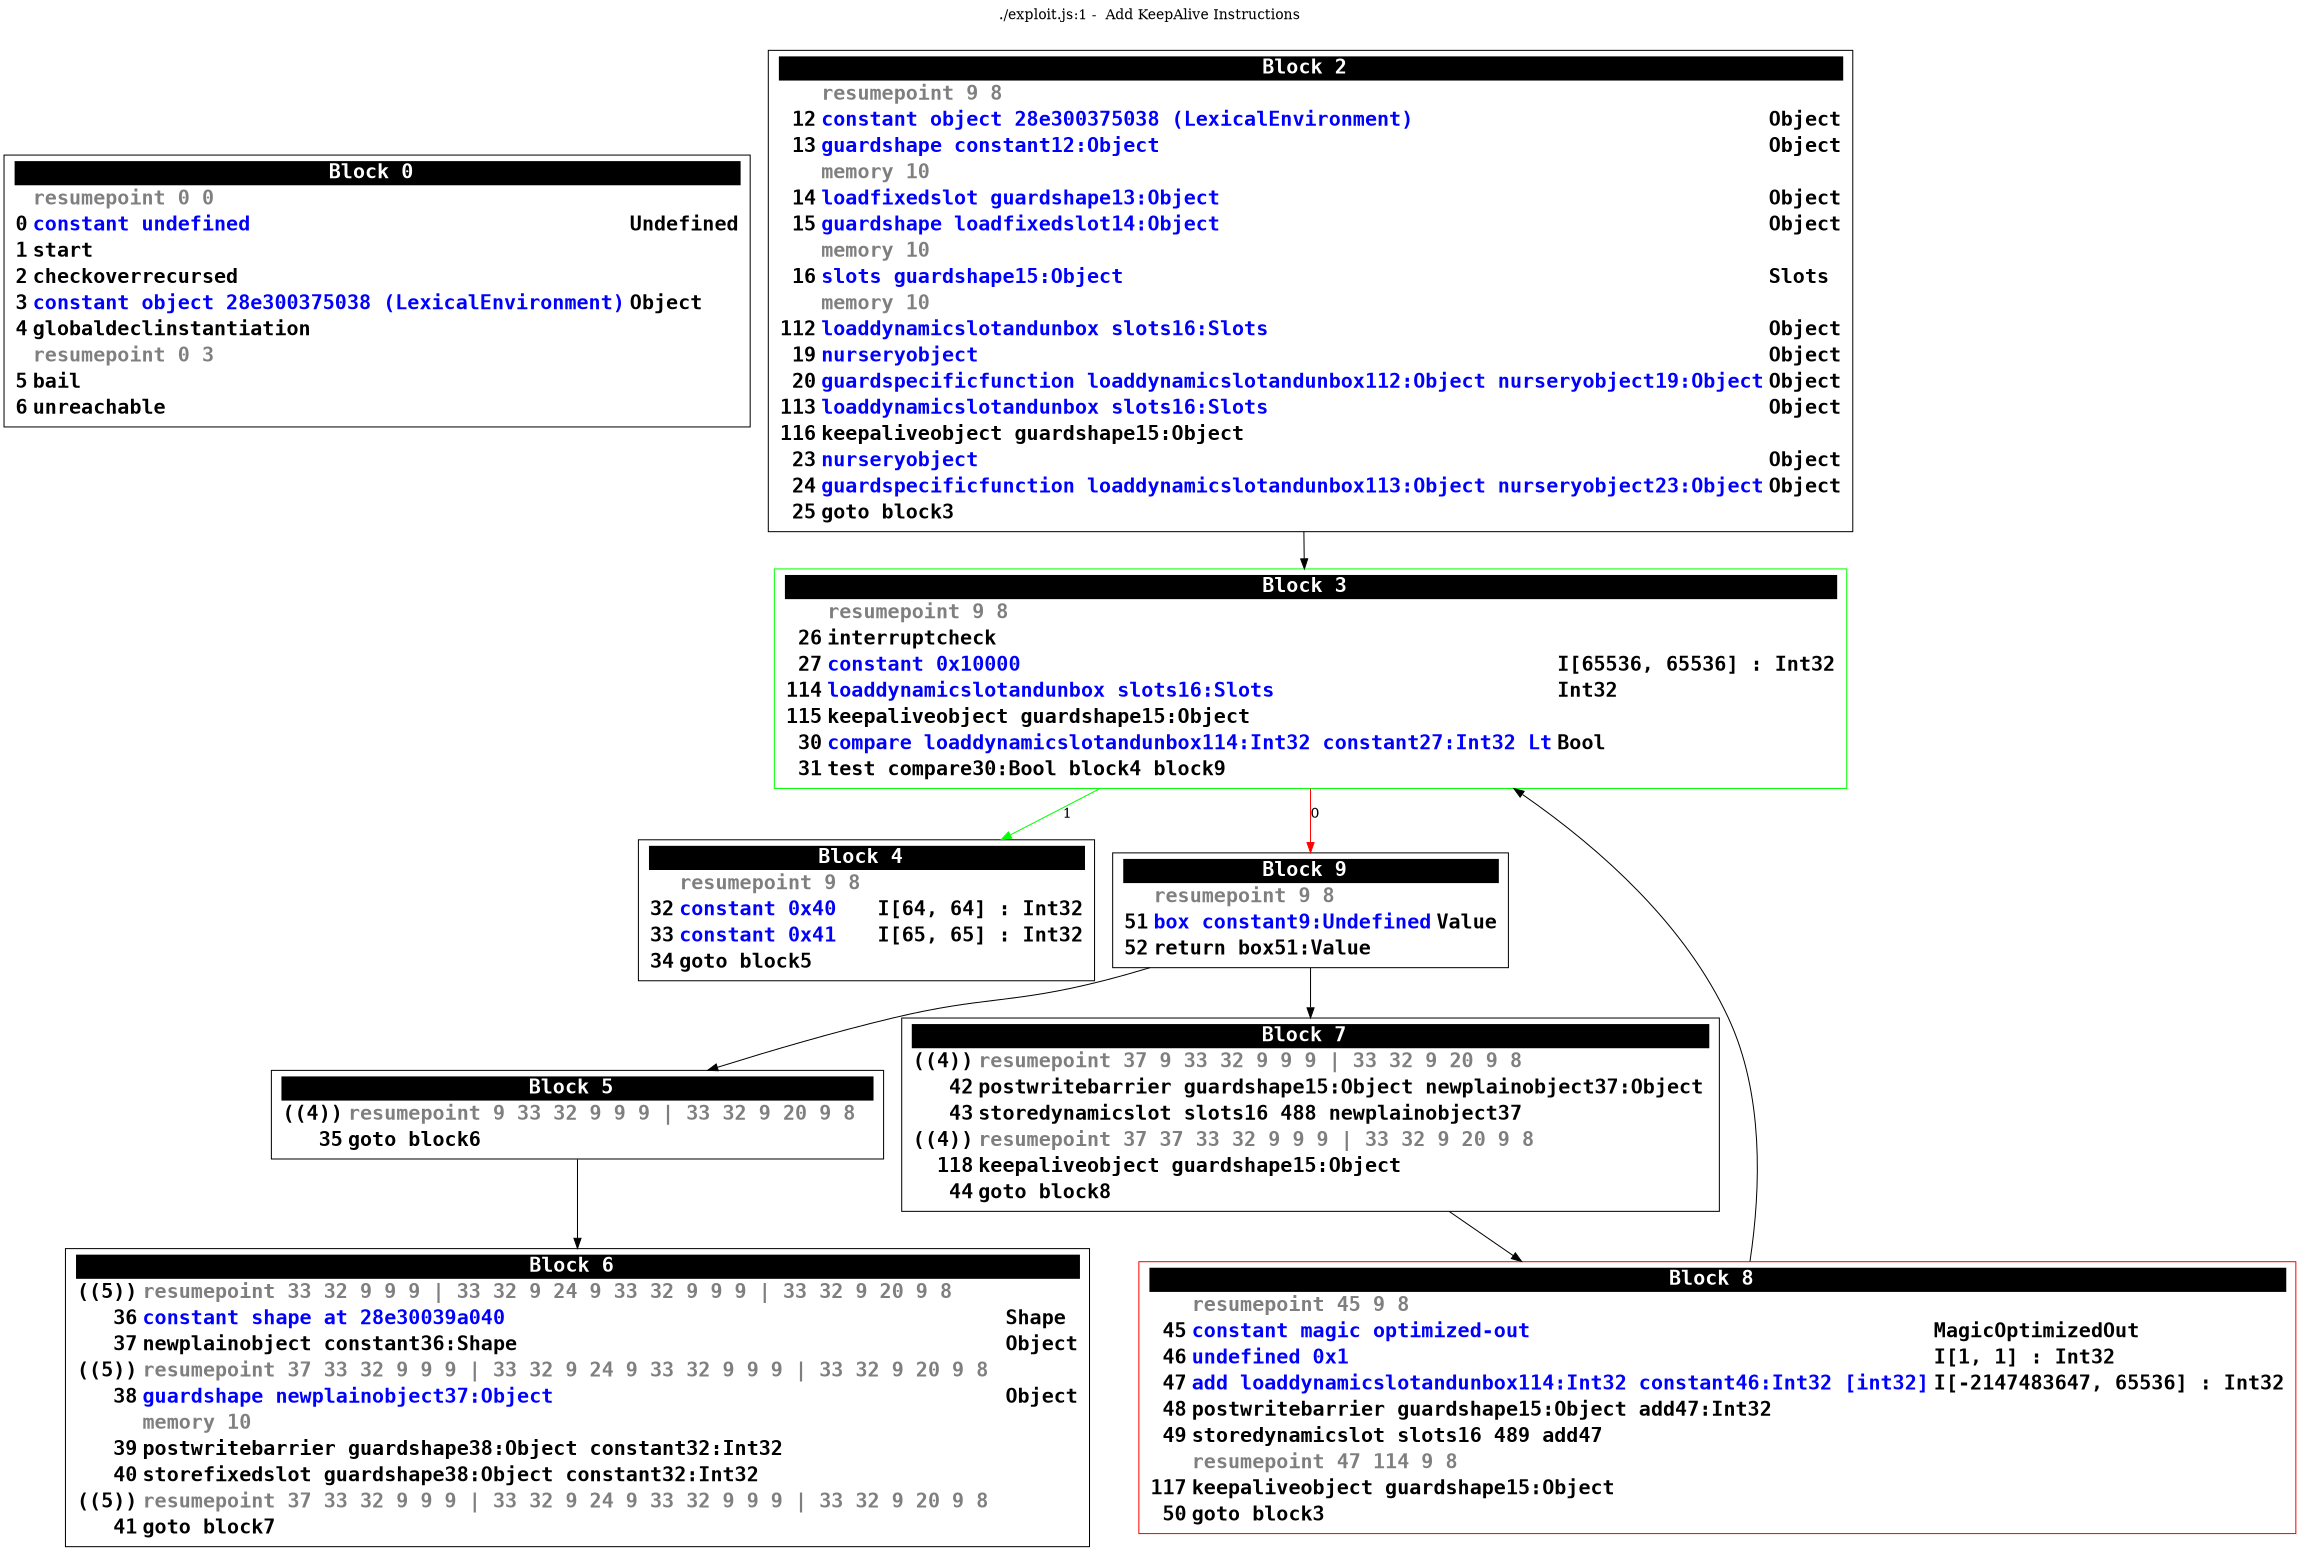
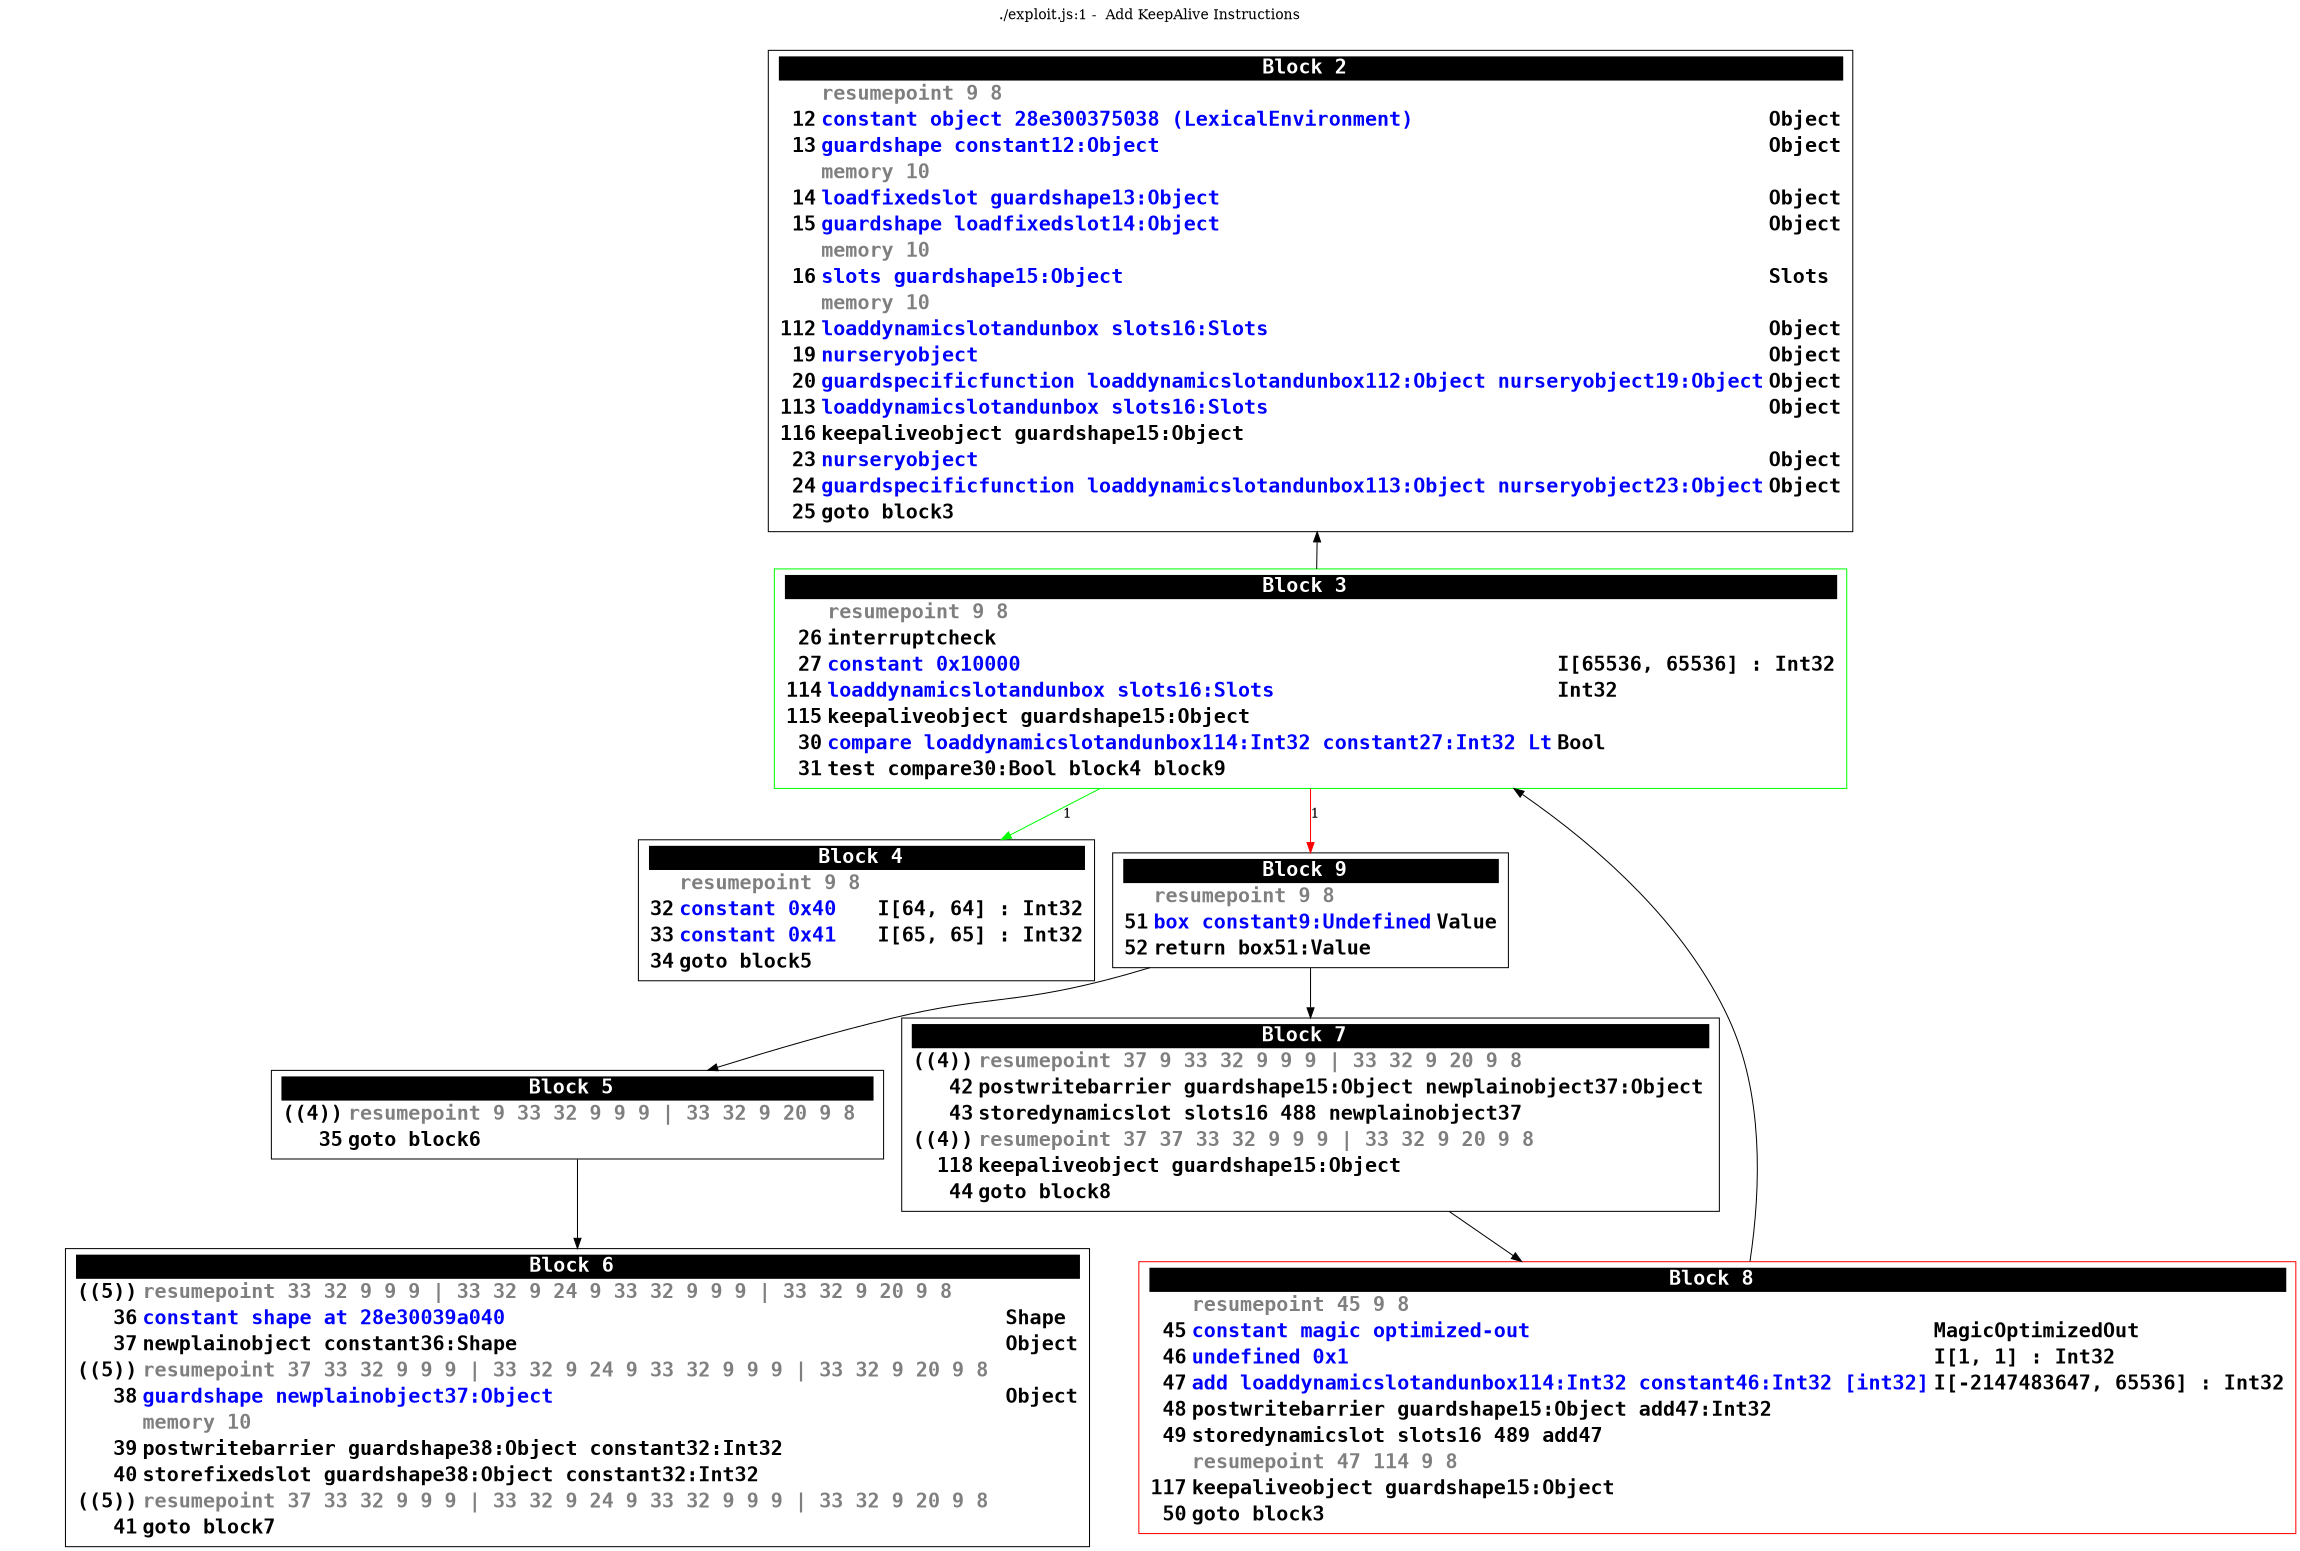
(377, 291) -> none
(1304, 545) -> (1317, 556)
(1316, 814) -> (1316, 814)
